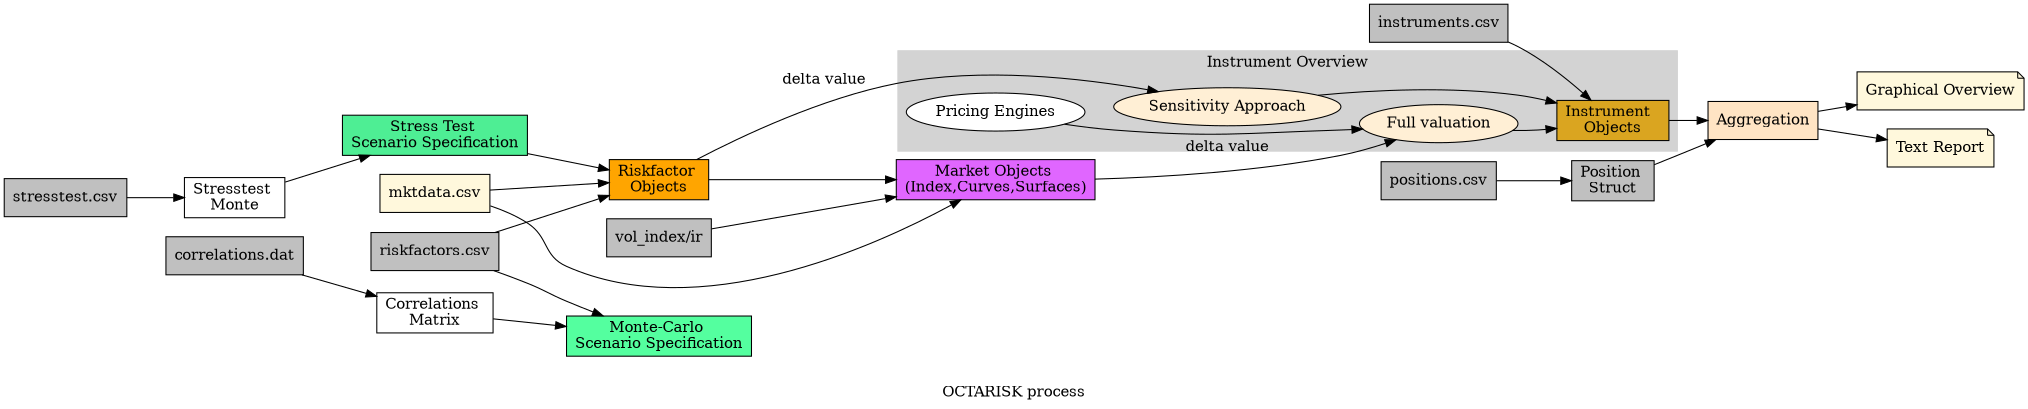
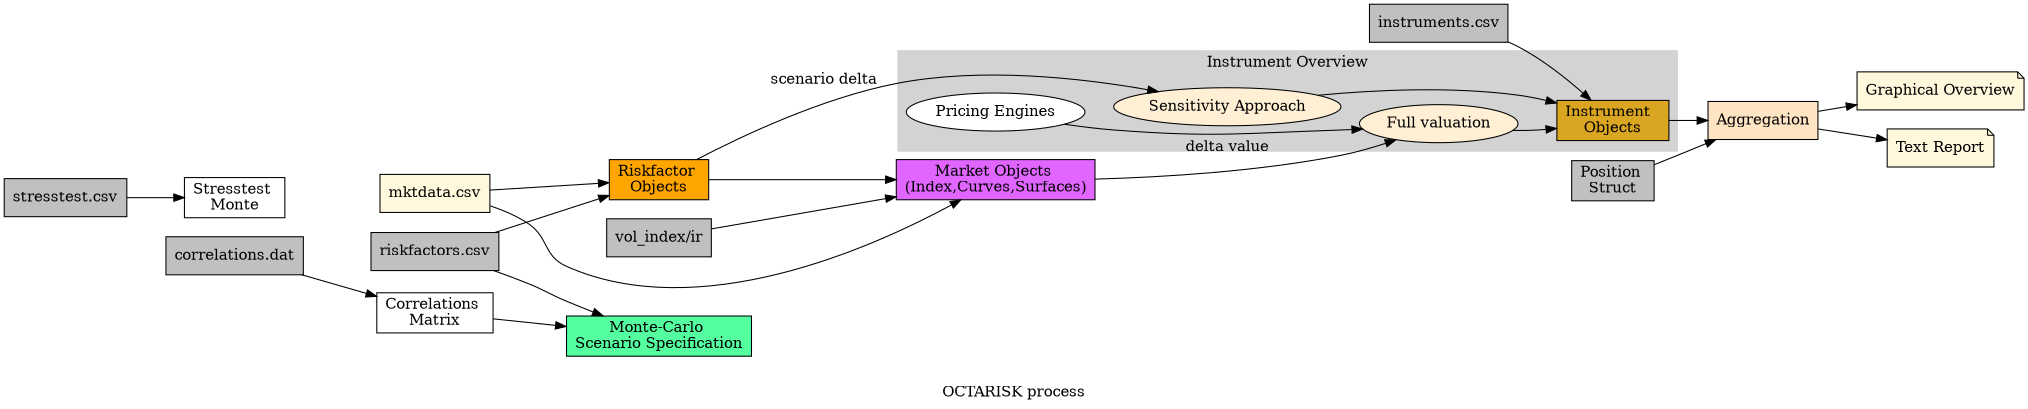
(824, 80) -> (824, 80)
(435, 135) -> none
(1439, 181) -> none
